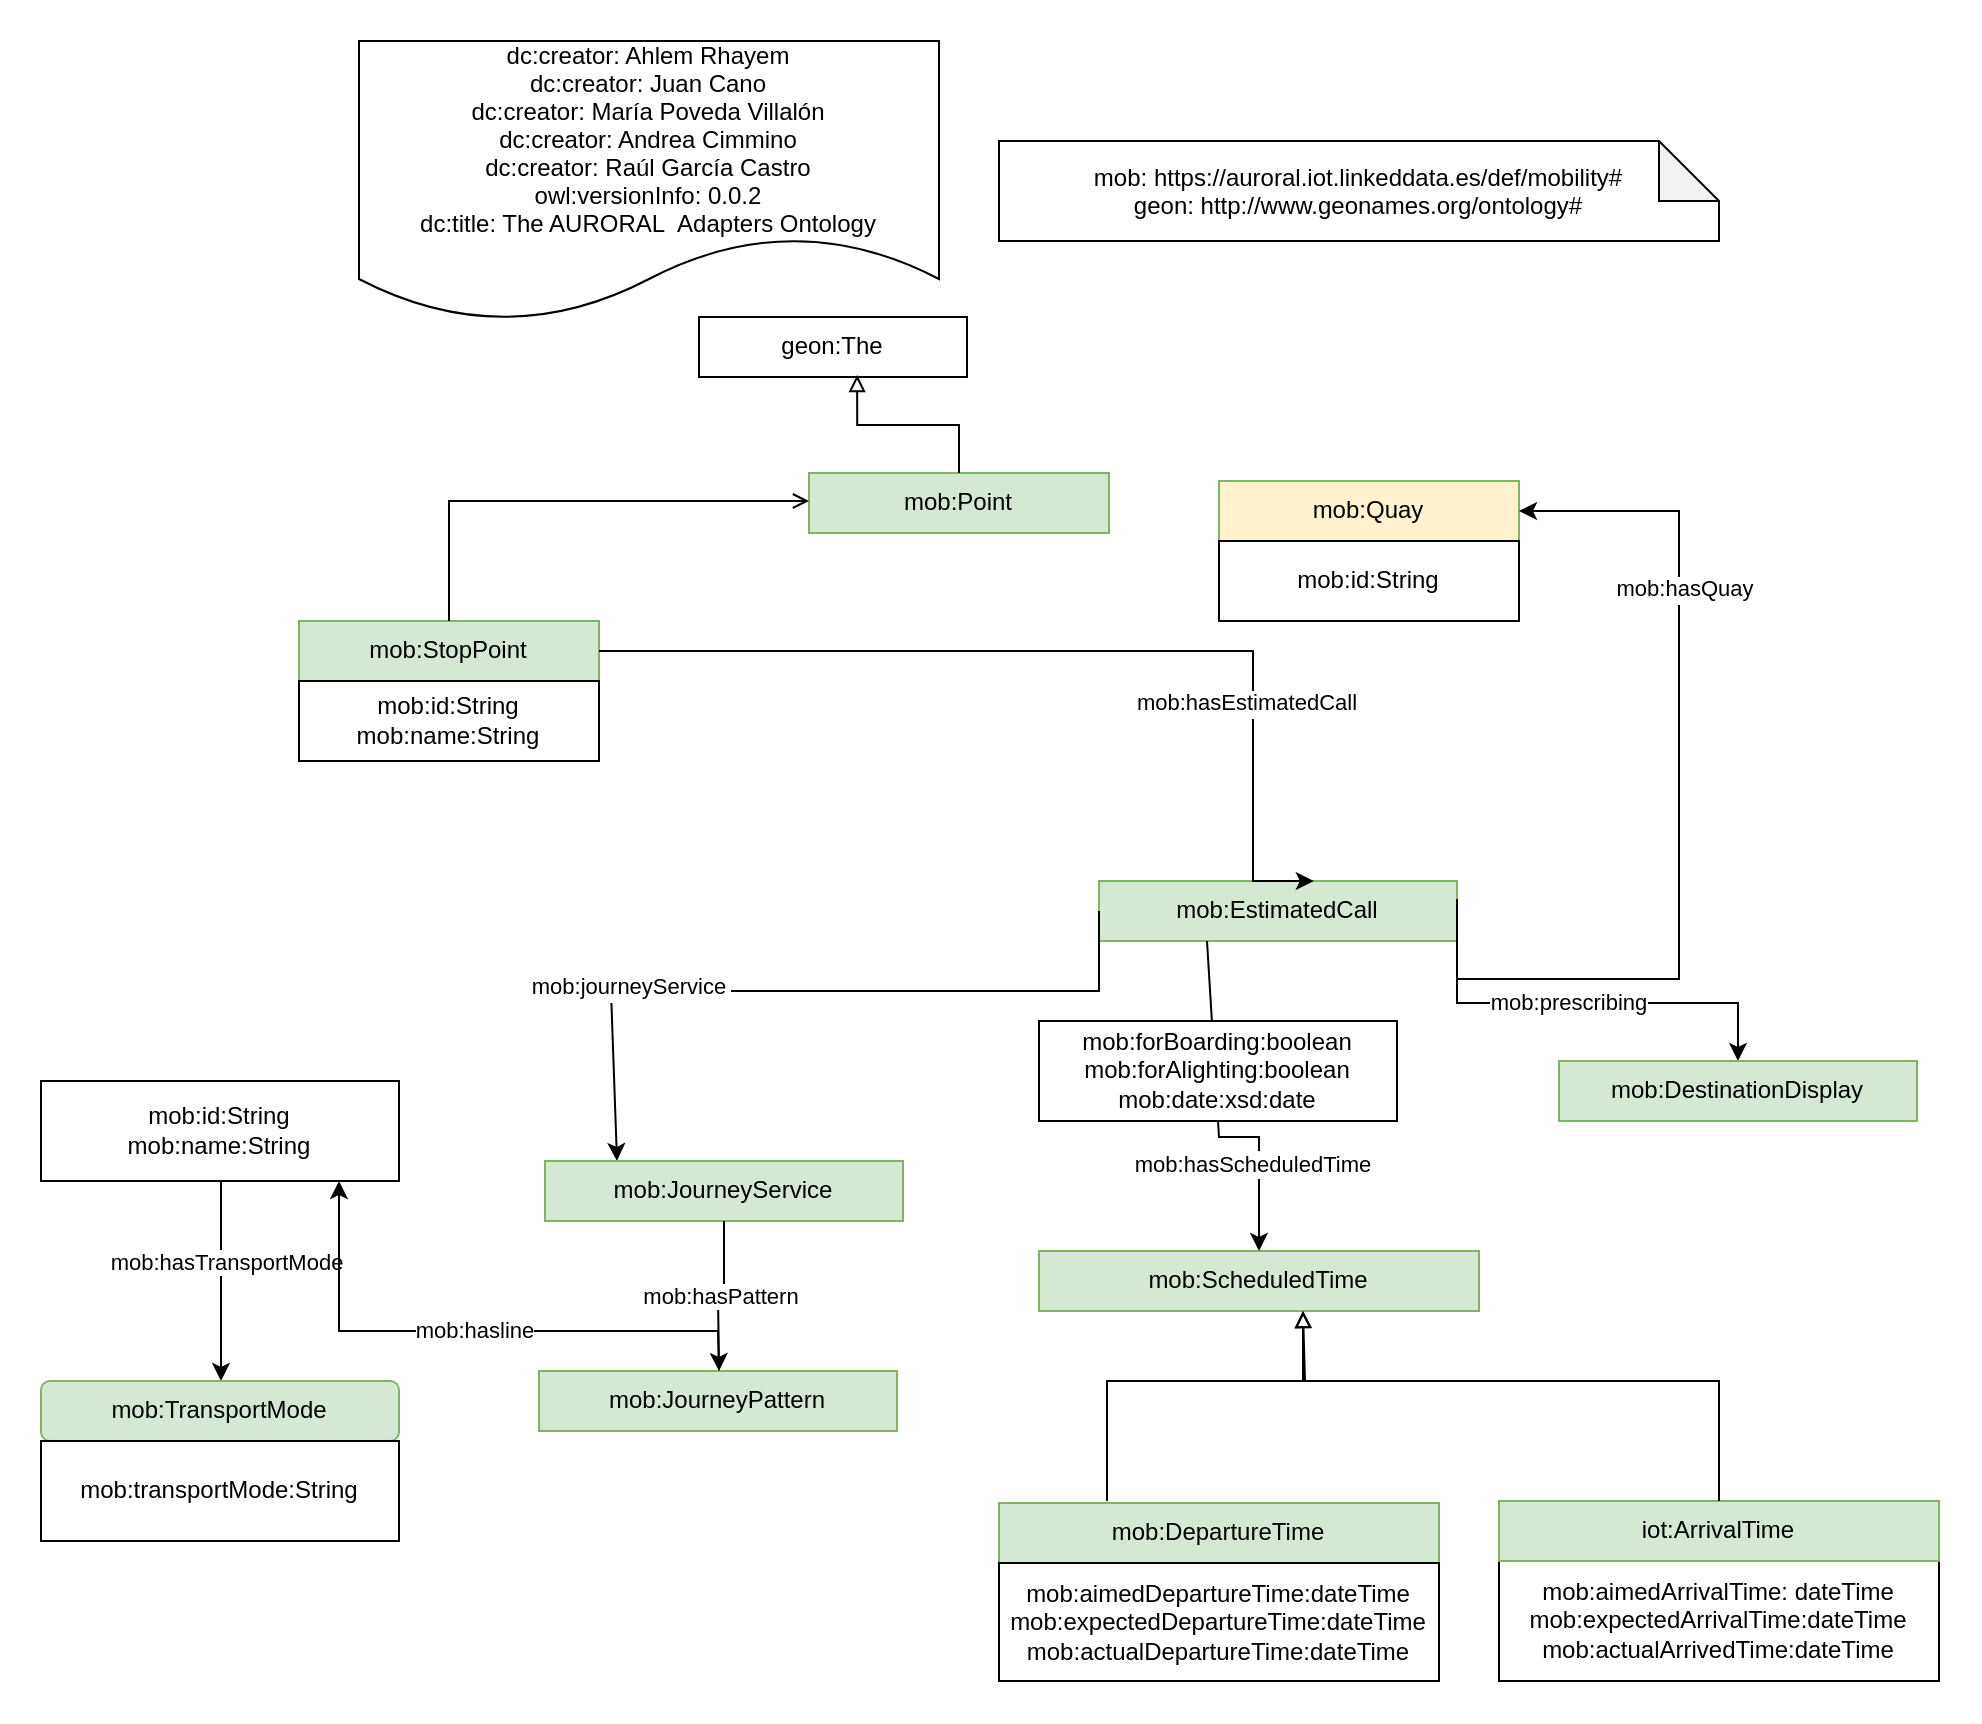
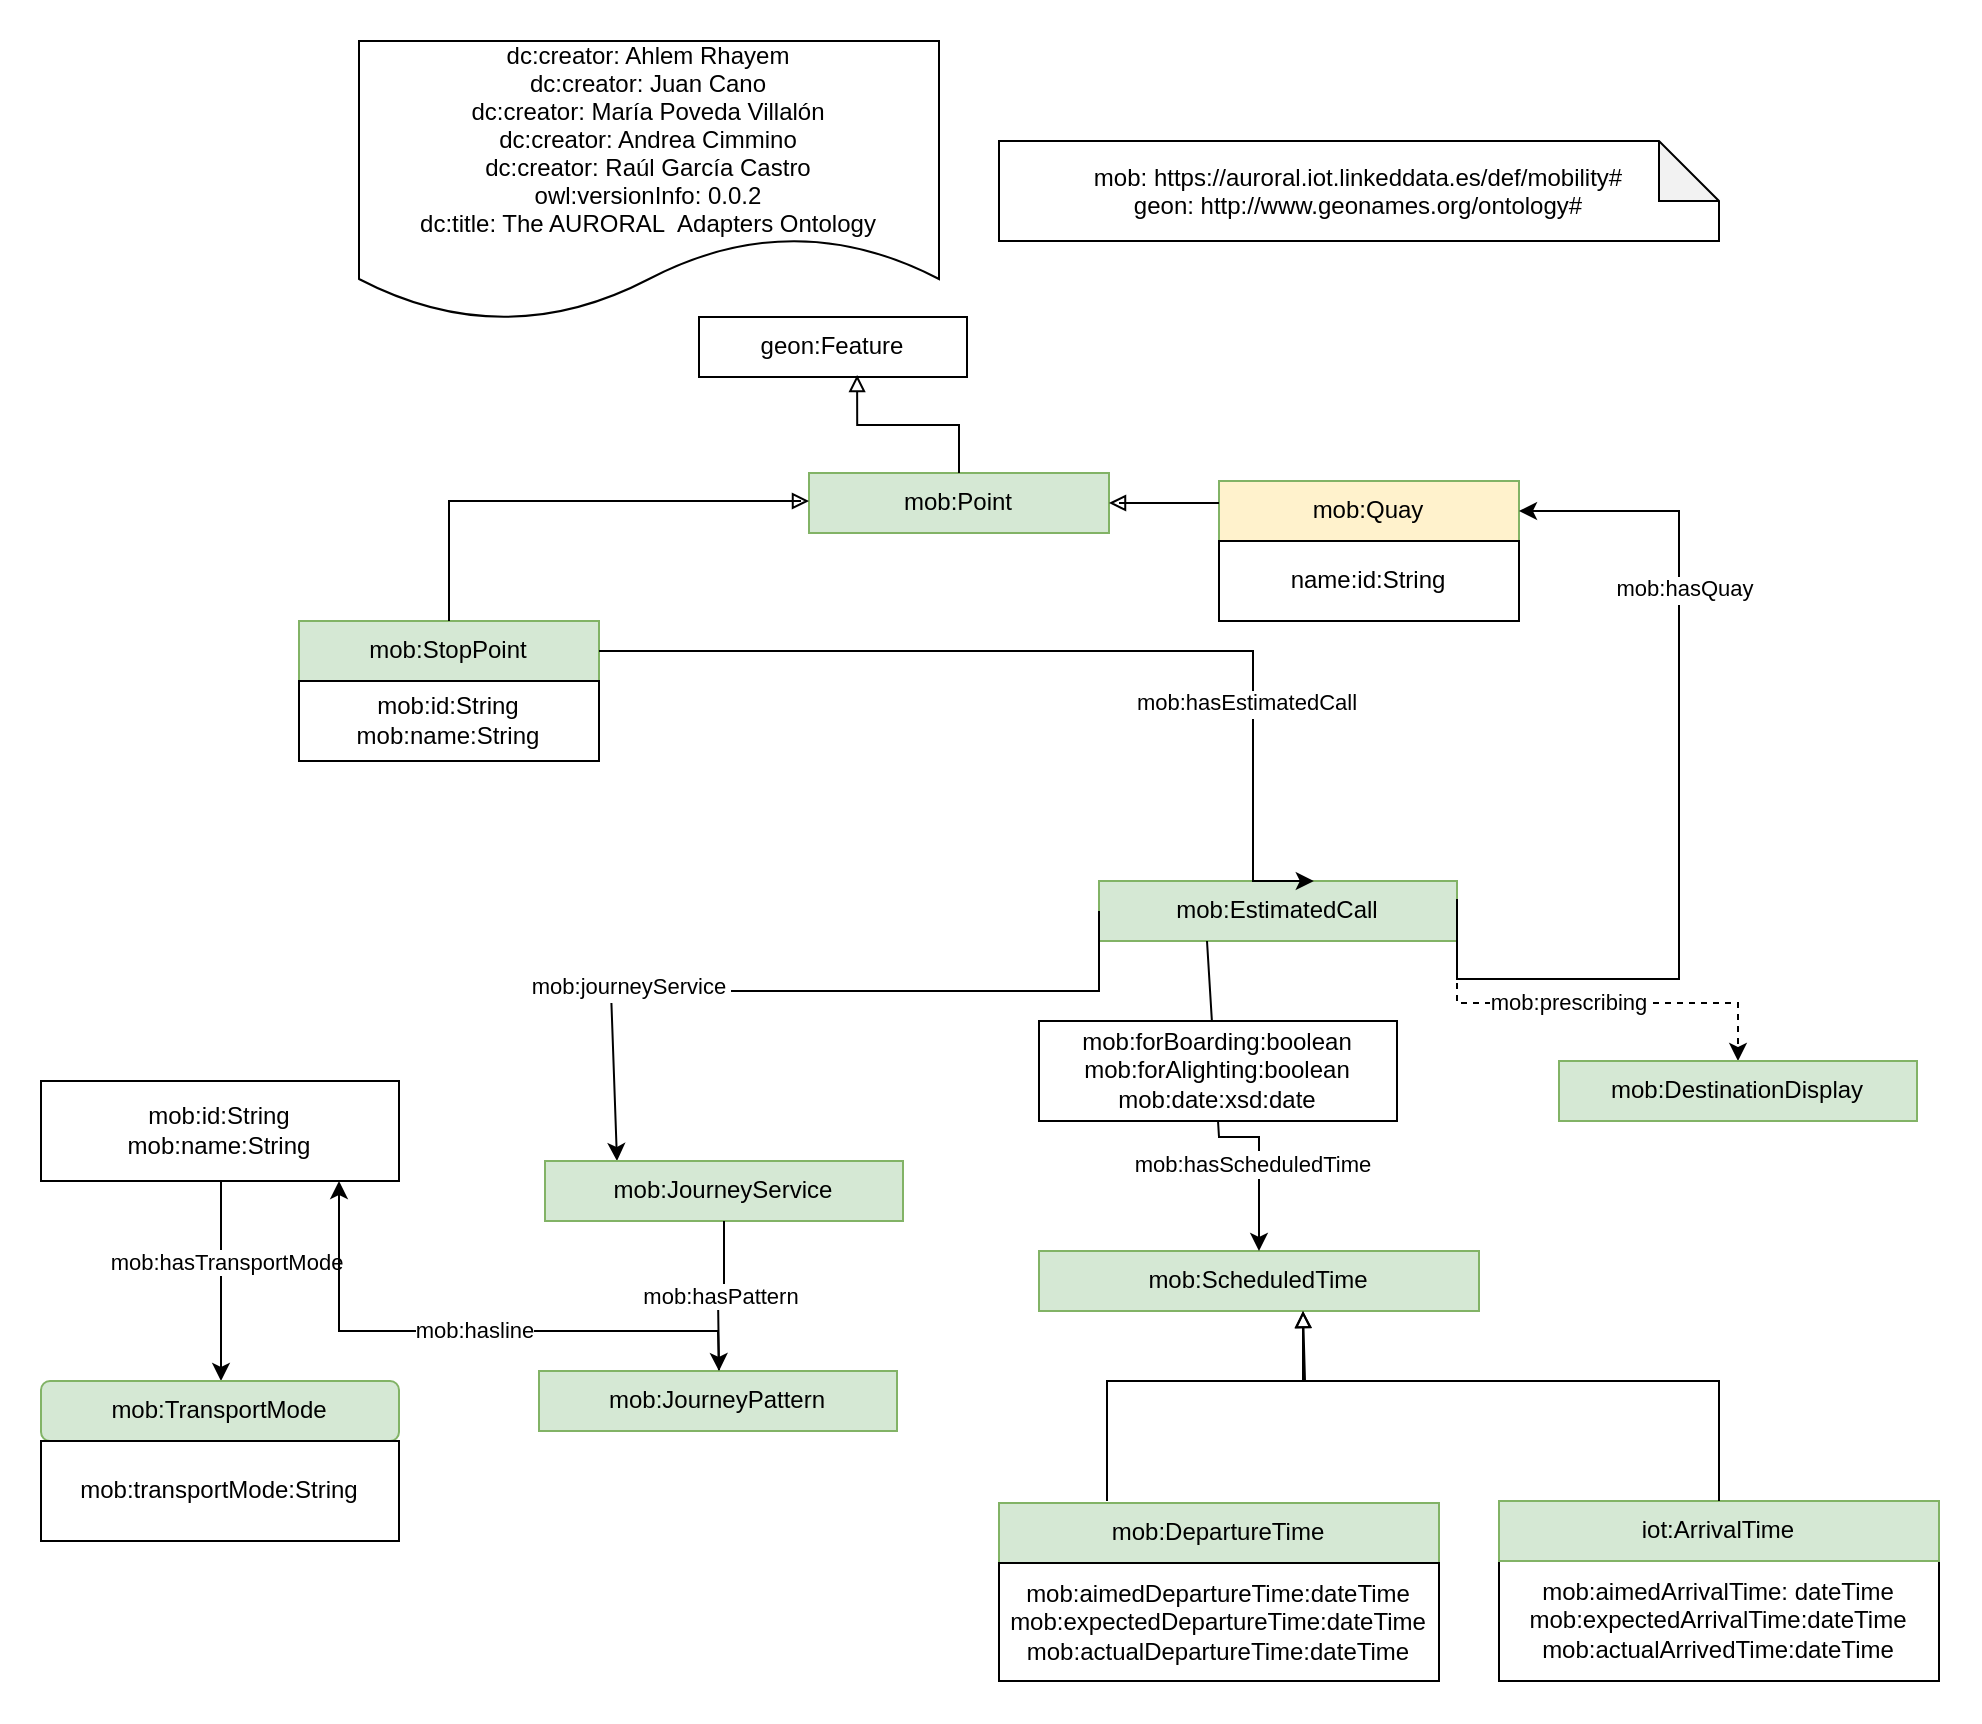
(833, 347) -> (833, 347)
(795, 501) -> (799, 501)
none -> (1166, 503)
(1369, 581) -> (1369, 581)
(1714, 1003) -> (1714, 1003)
